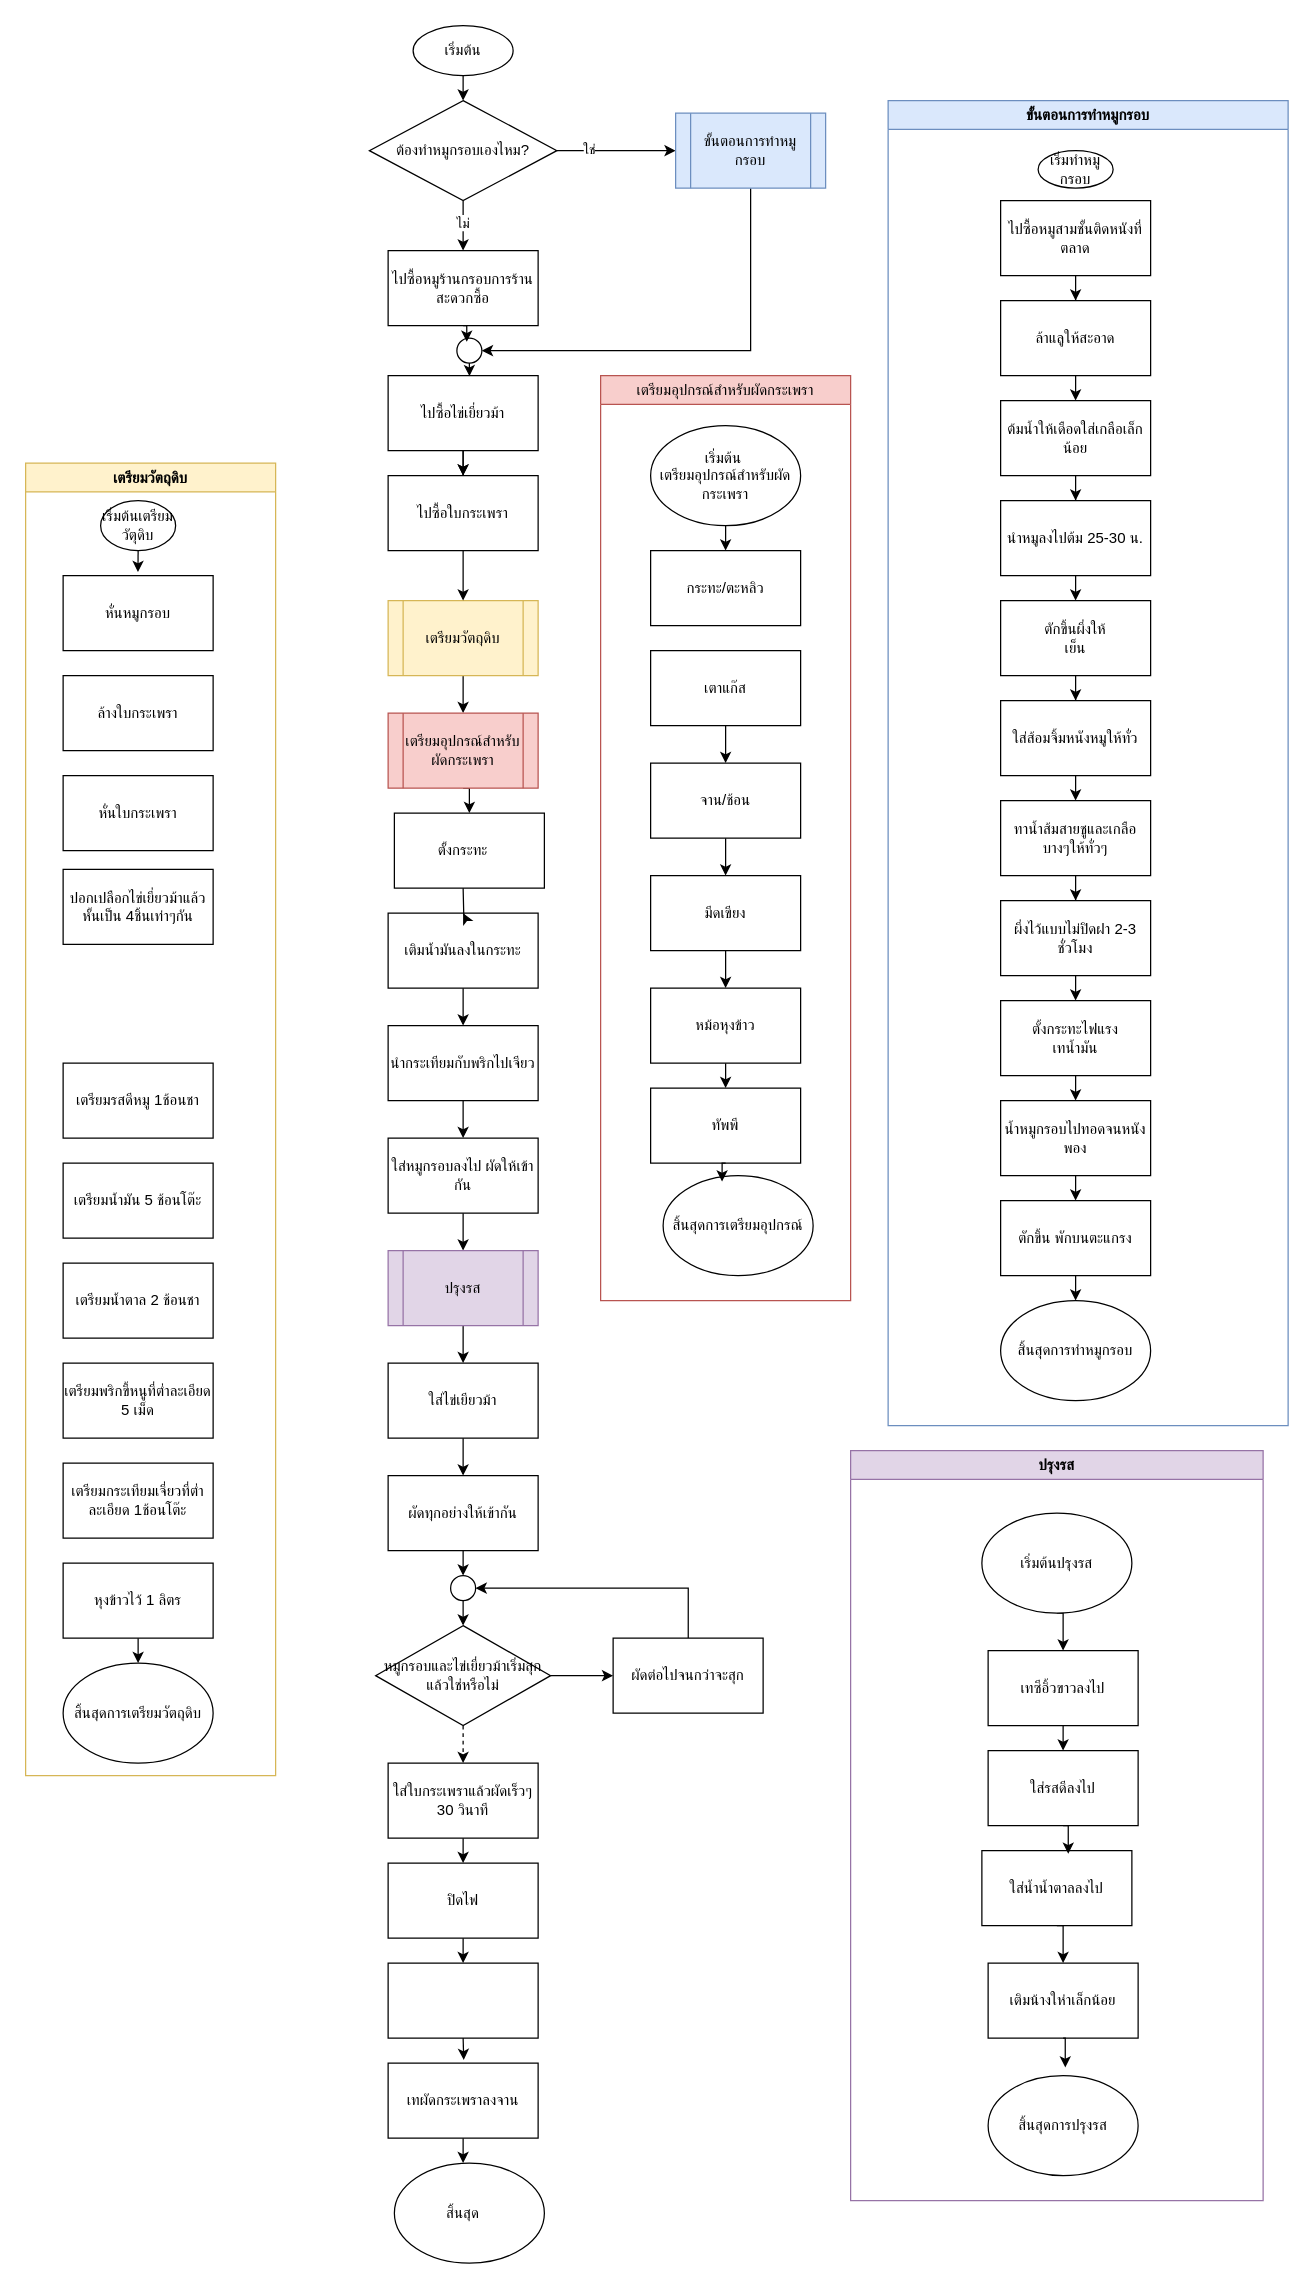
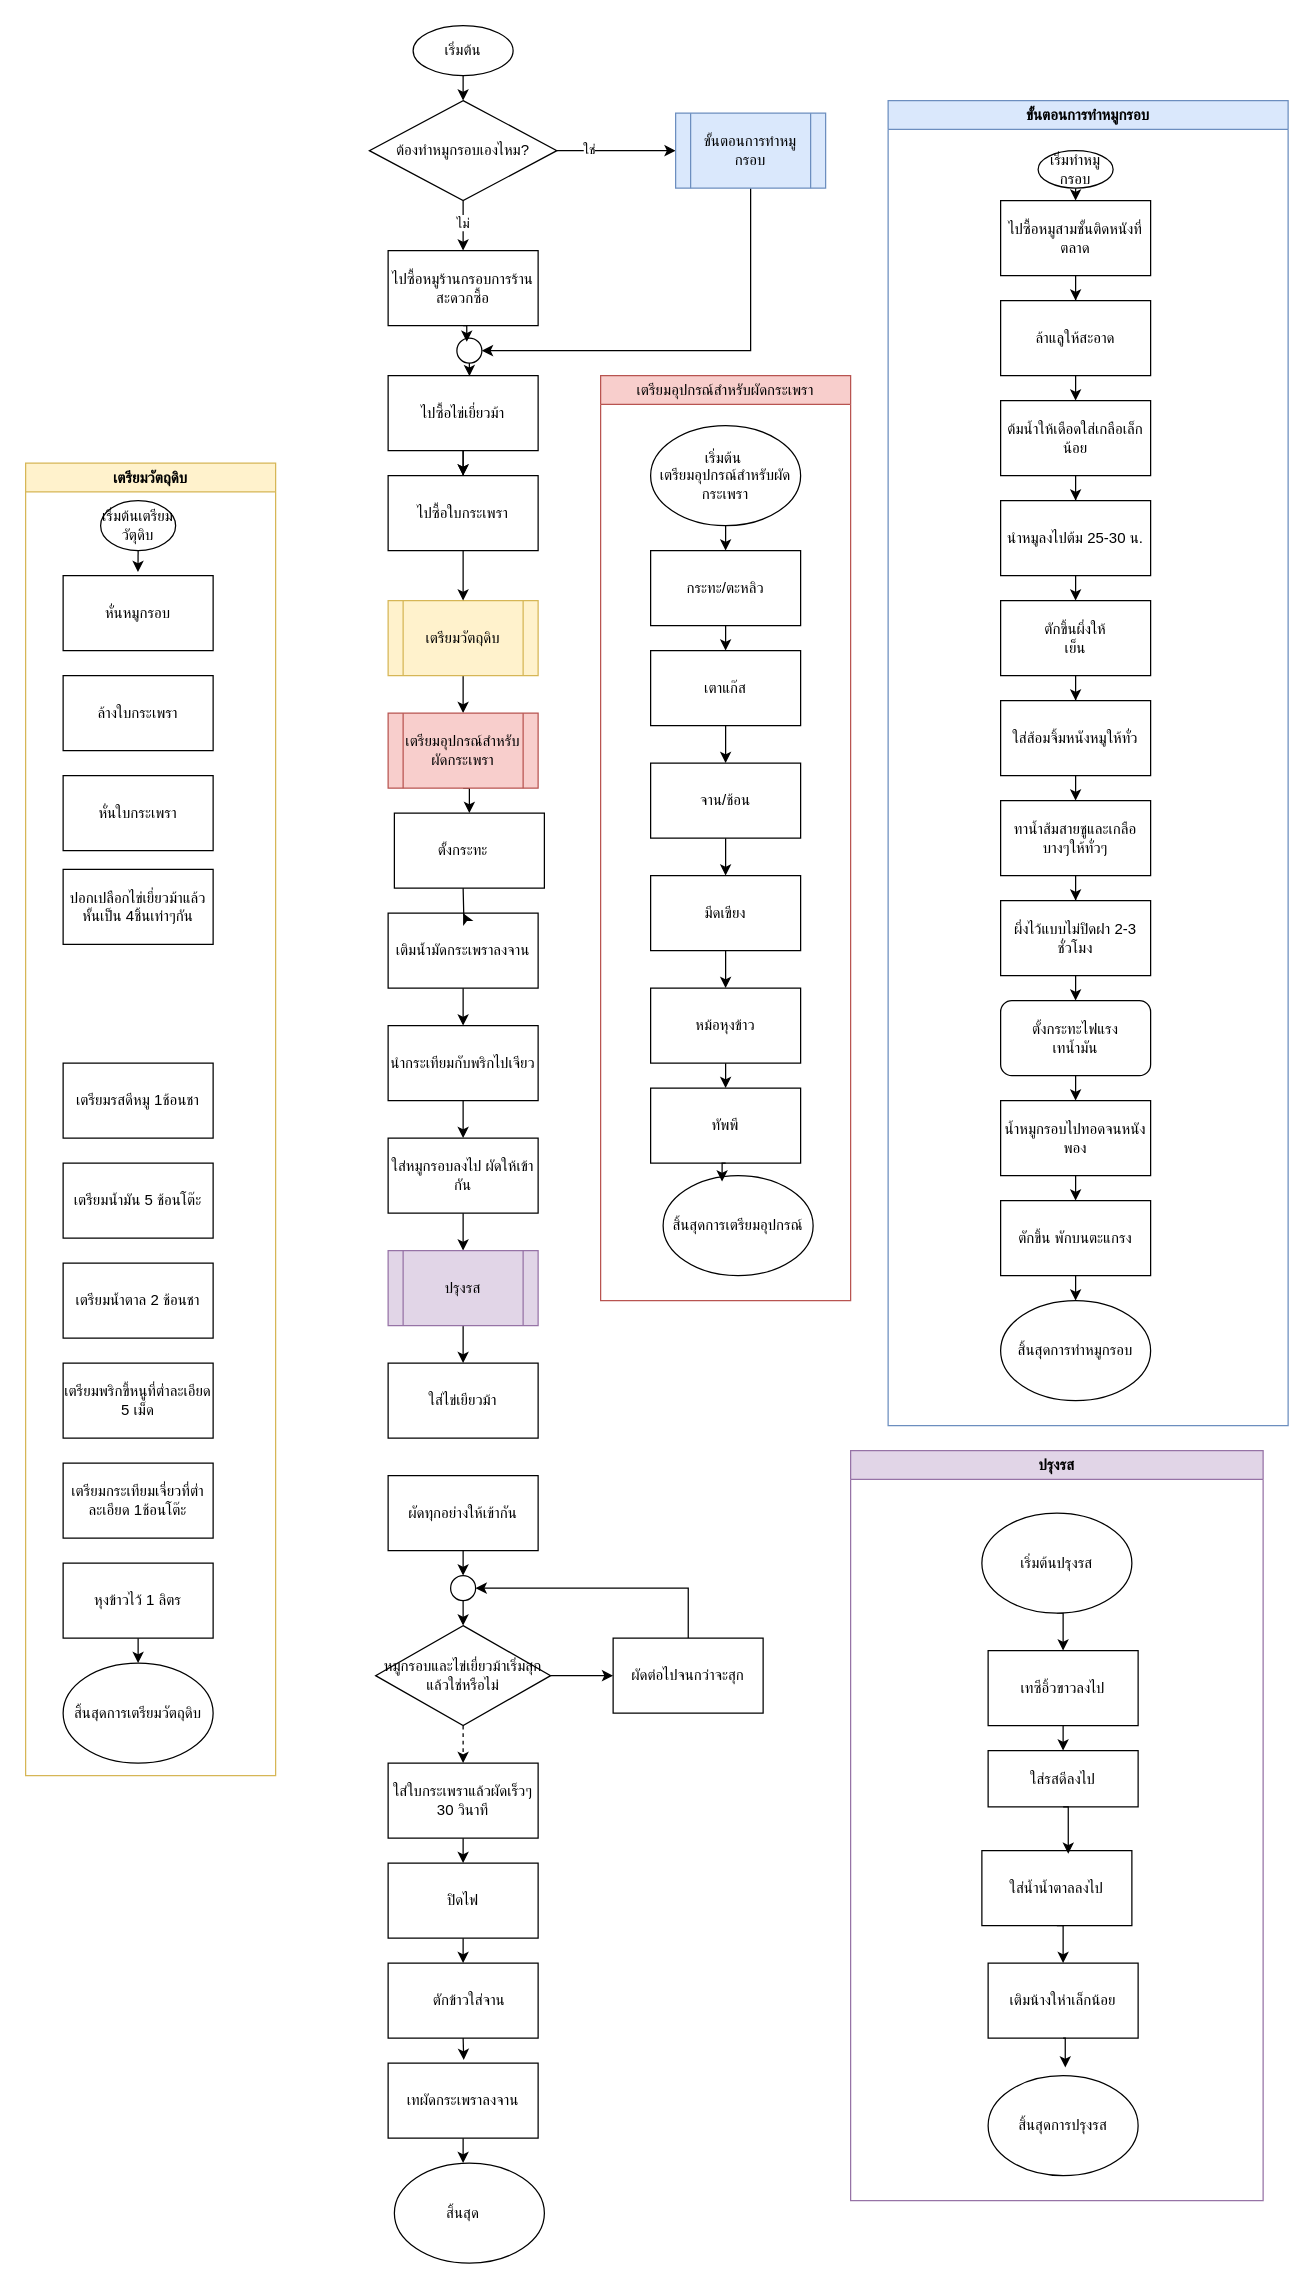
none -> (1076, 190)
none -> (726, 634)
(463, 951) -> (463, 951)
(1076, 1038) -> (1076, 1038)
(463, 1452) -> none
(1063, 1788) -> (1063, 1779)
none -> (469, 2001)
